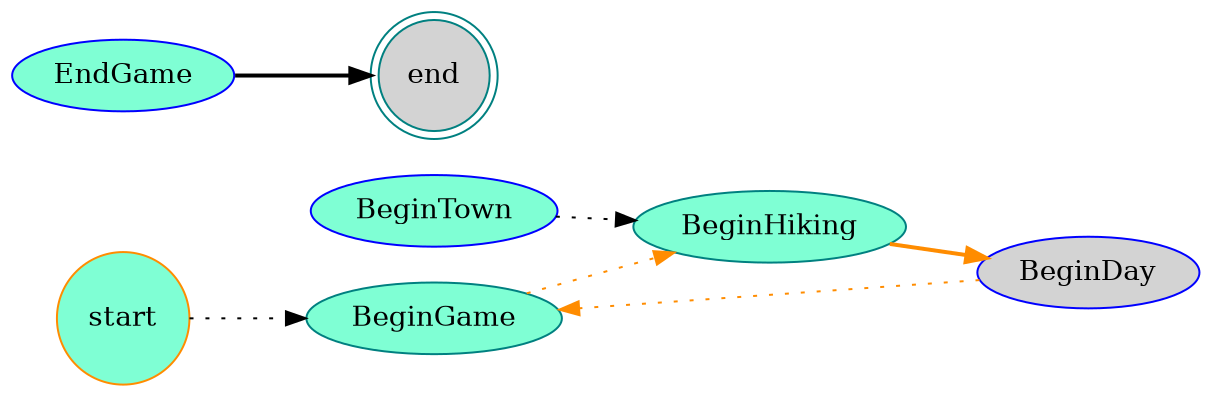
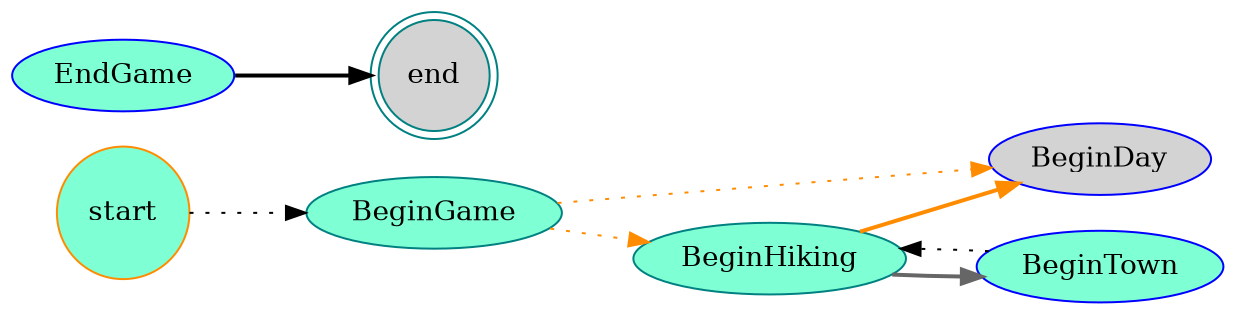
none -> (927, 276)
(780, 294) -> (765, 186)
